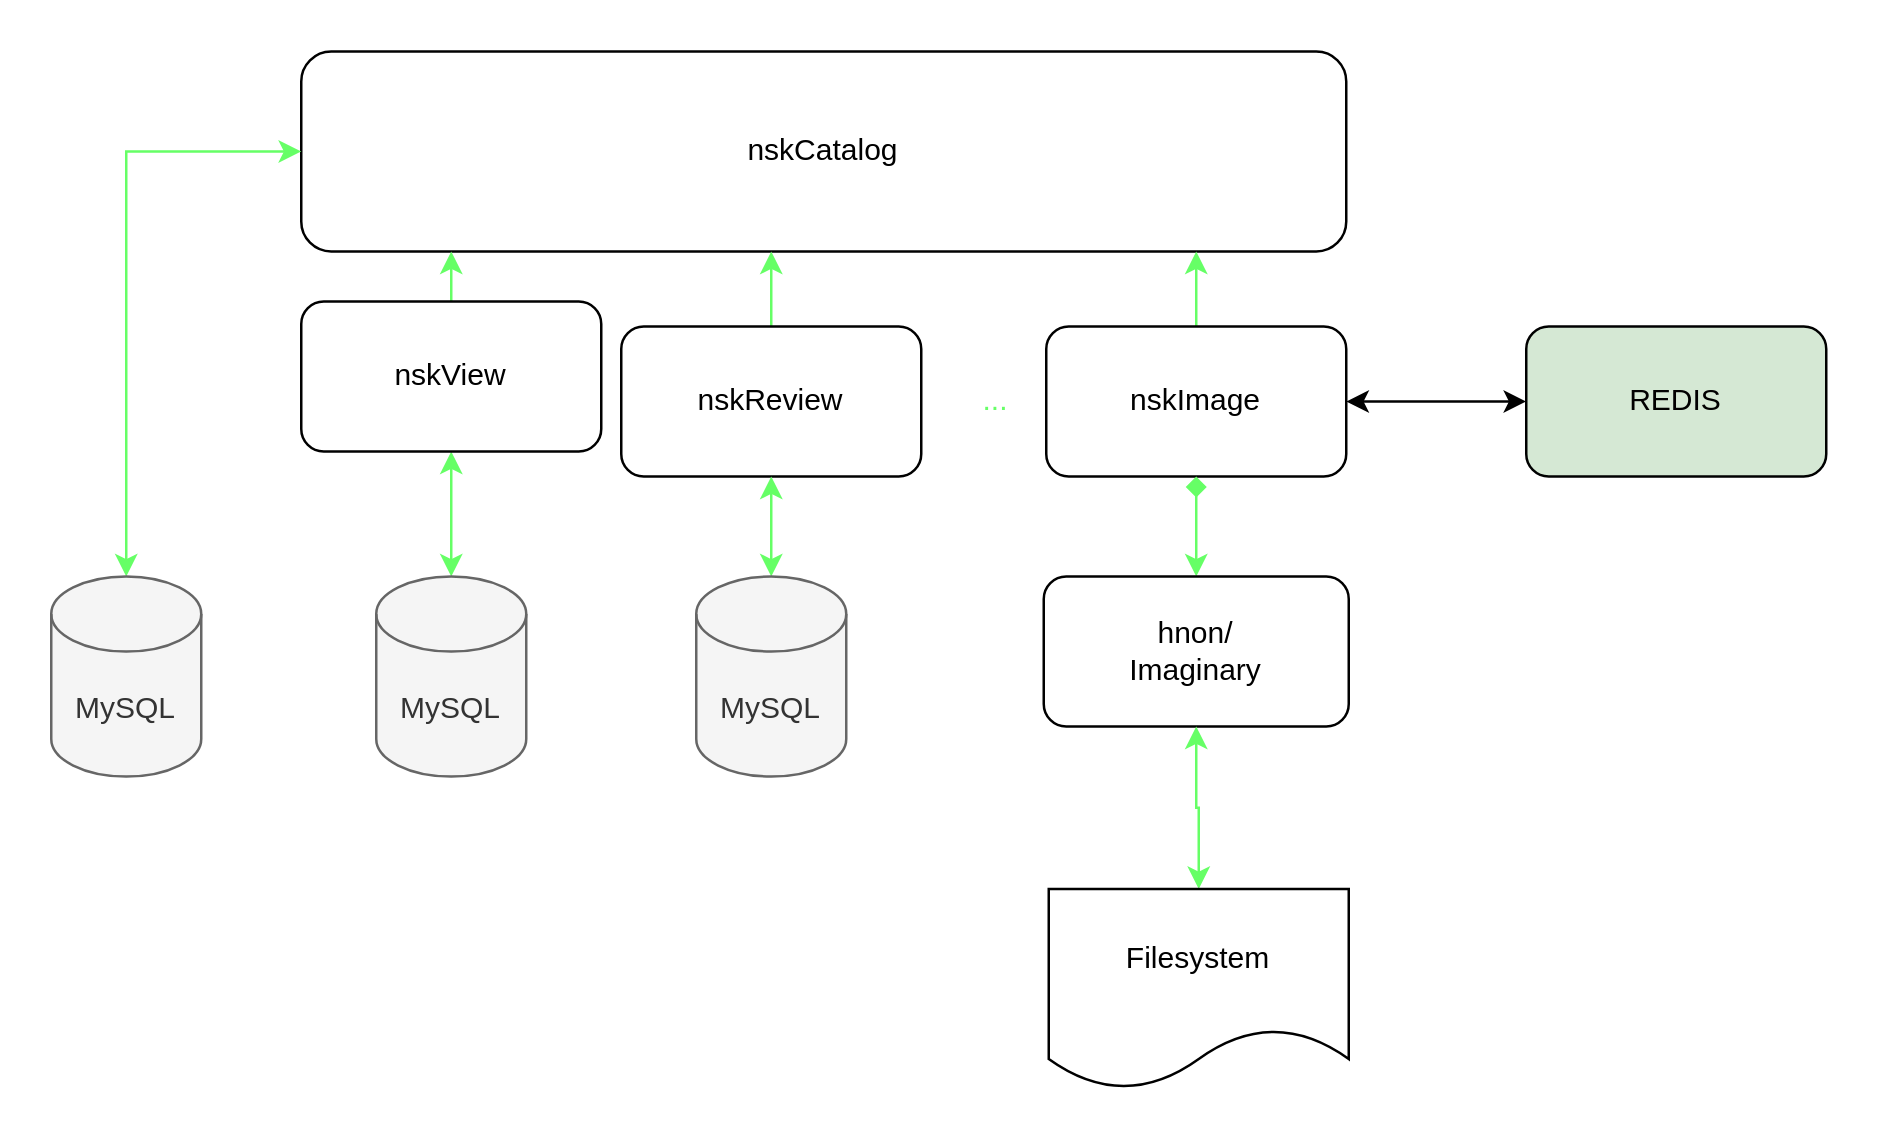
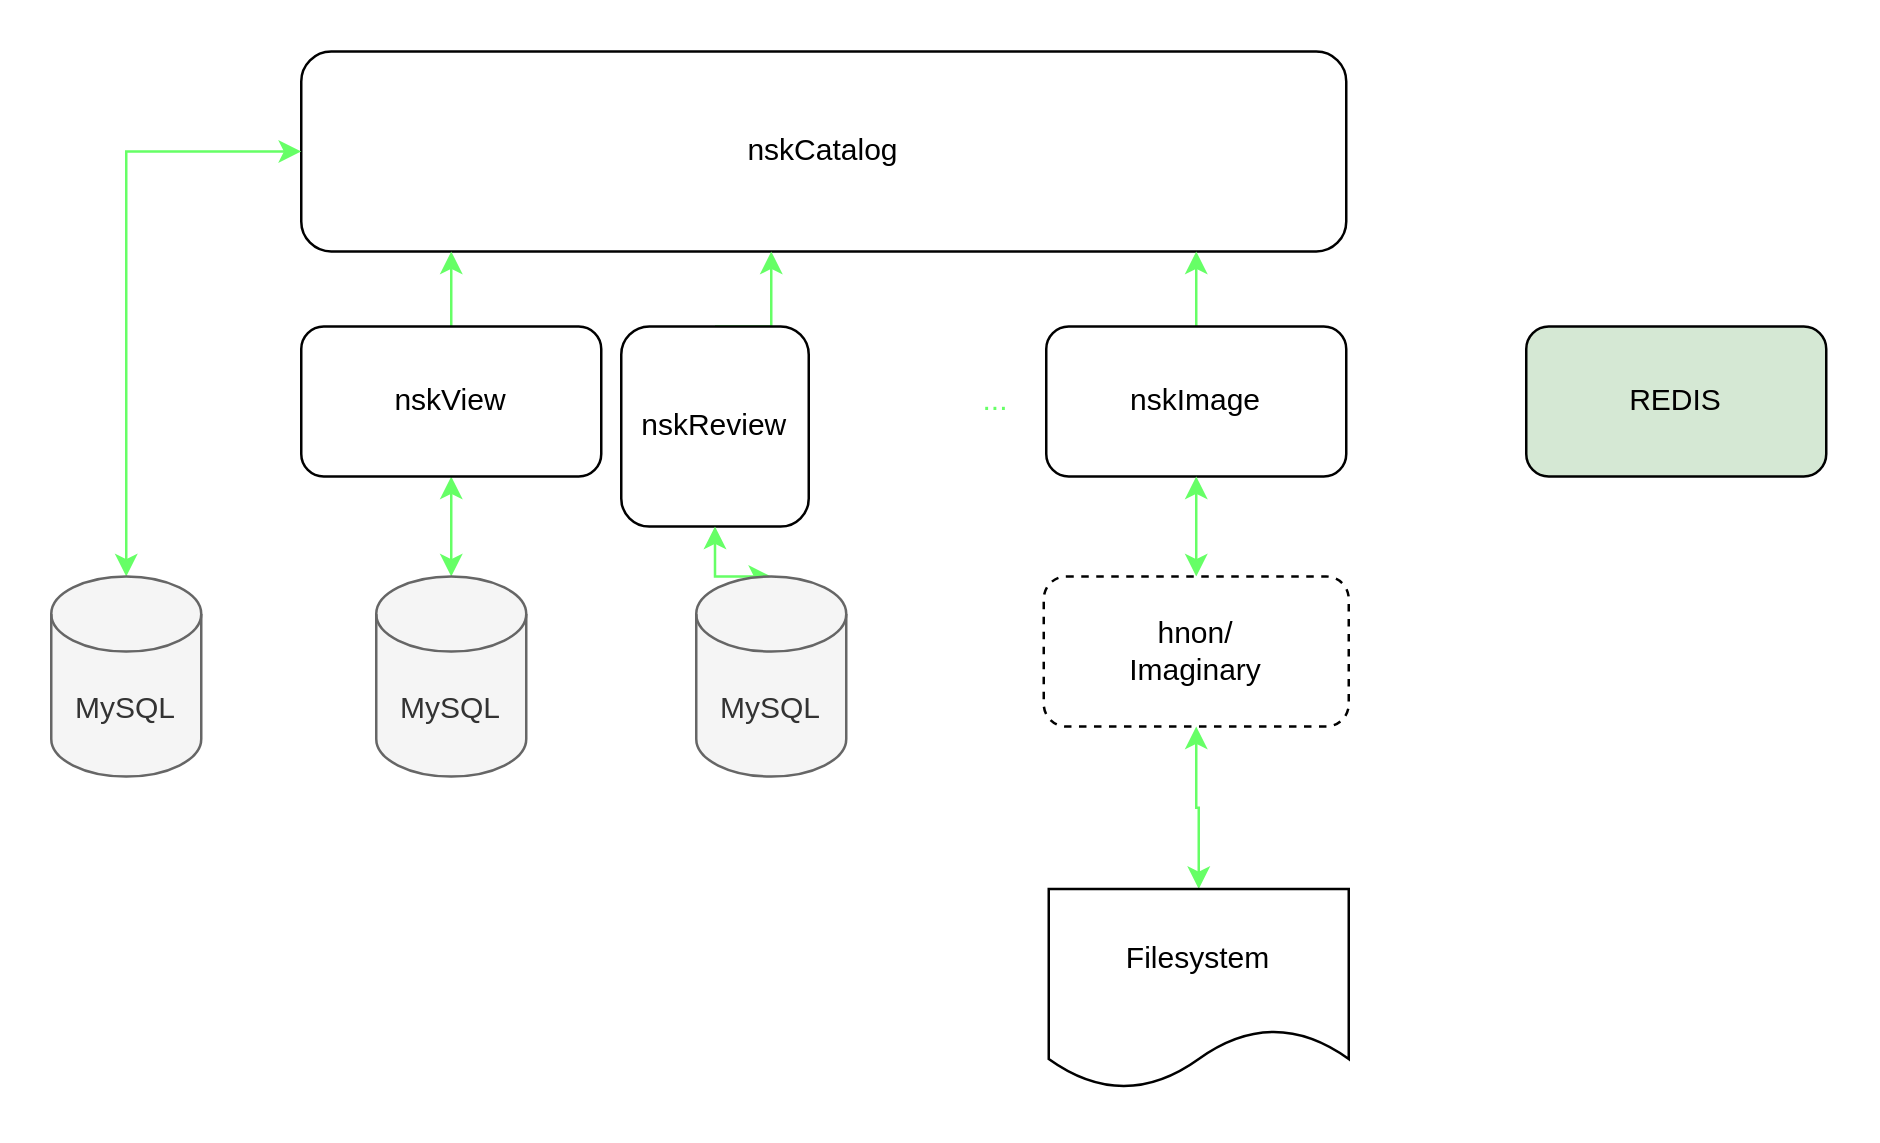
(451, 376) -> (451, 401)
(771, 401) -> (715, 426)
(1436, 401) -> none
(1196, 497) -> (1196, 495)
(1196, 651) -> (1196, 651)
